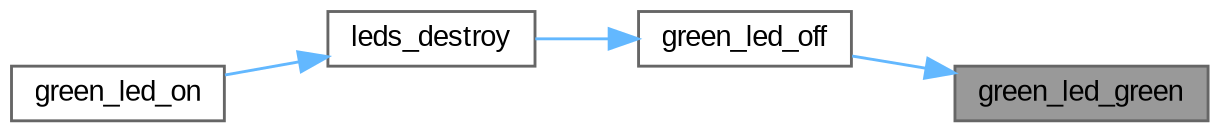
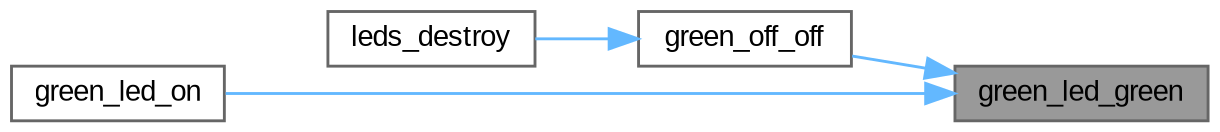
(745, 39) -> (745, 39)
(262, 68) -> (576, 93)
